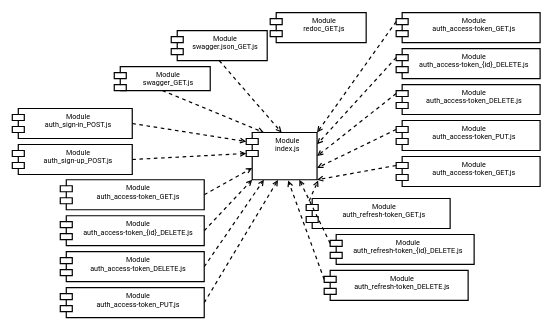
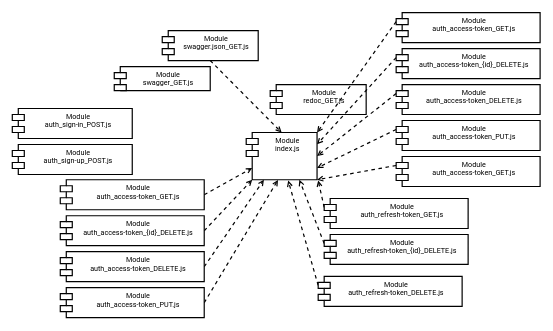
(318, 27) -> (318, 99)
(219, 45) -> (210, 45)
(211, 111) -> none
(188, 132) -> none
(187, 156) -> none
(378, 213) -> (396, 213)
(402, 249) -> (396, 249)
(396, 285) -> (390, 291)
